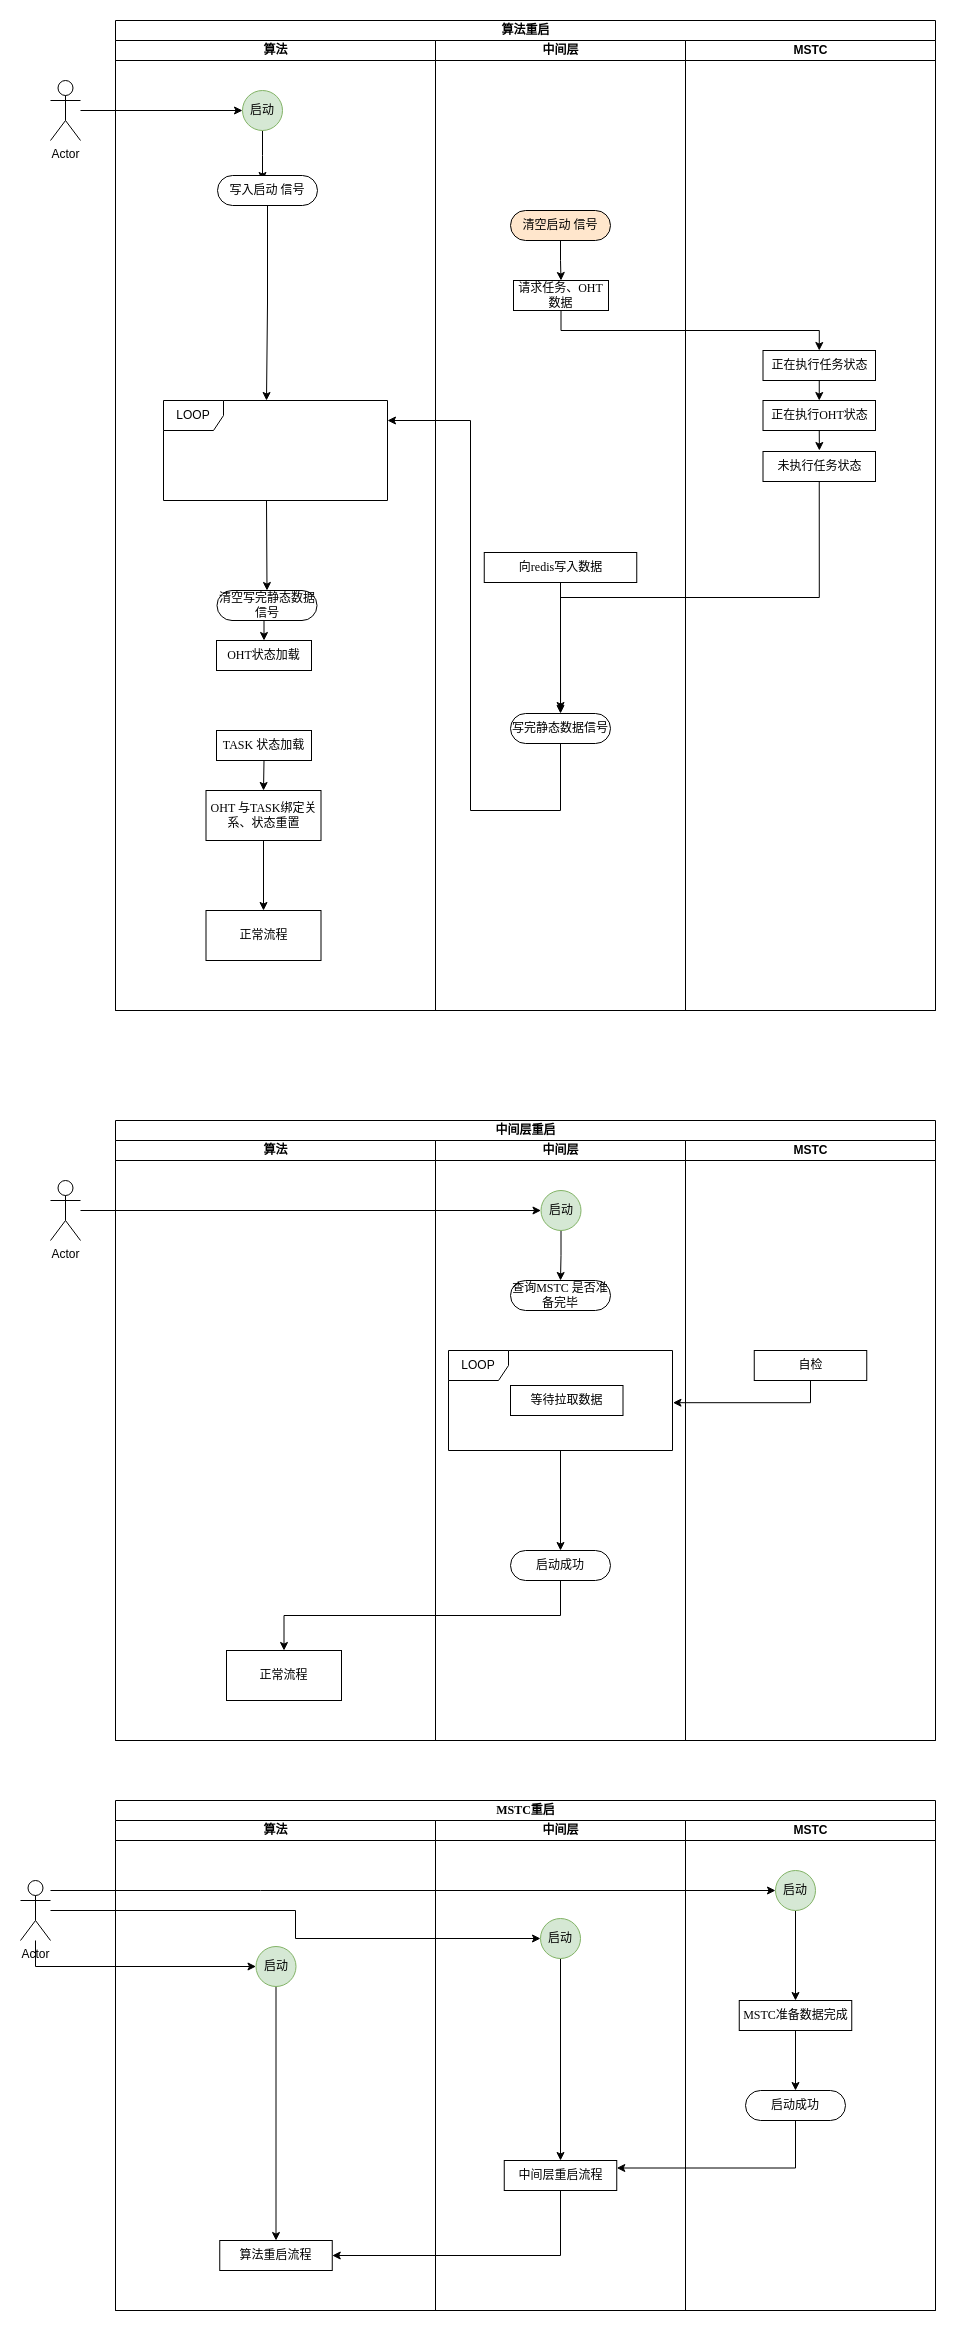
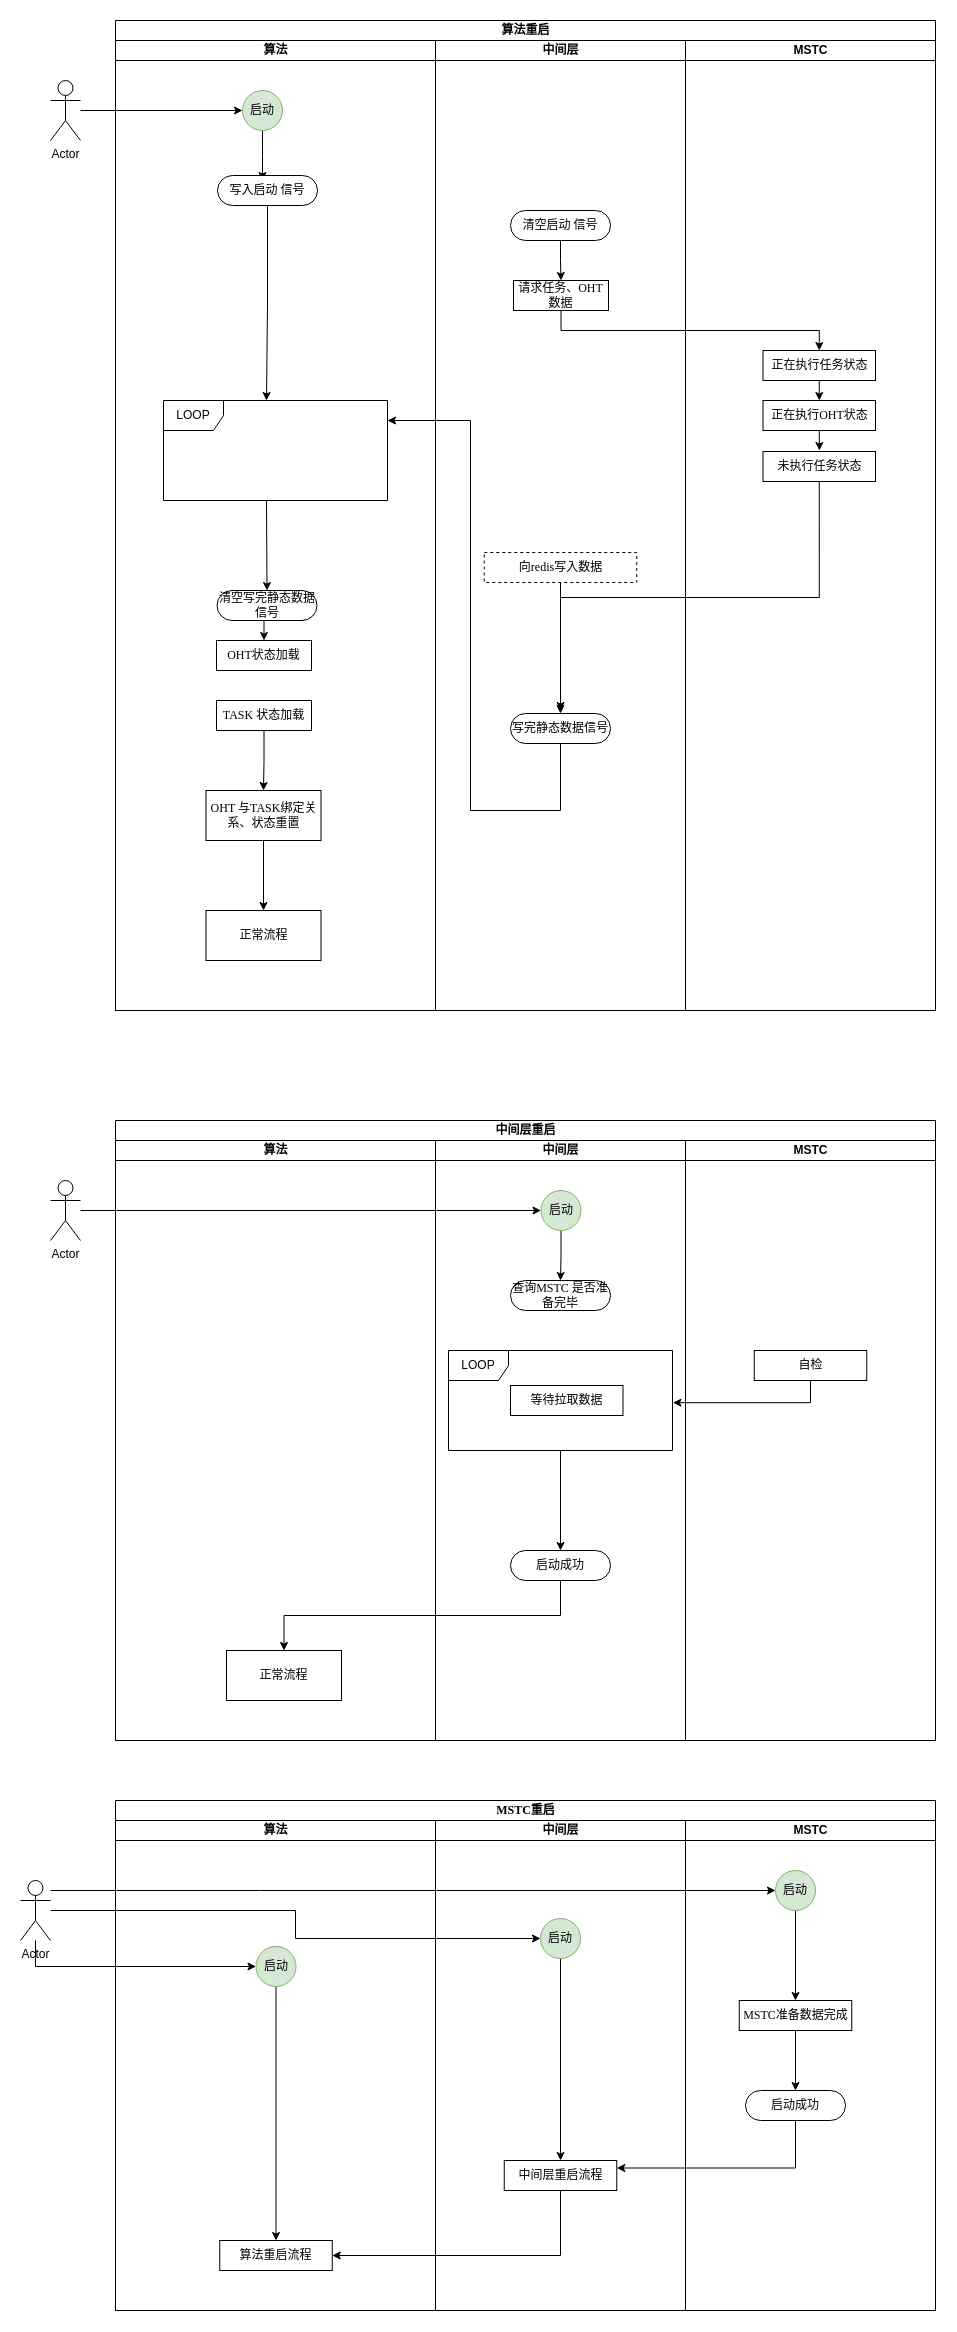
(561, 226) -> (561, 226)
(561, 568) -> (561, 568)
(264, 746) -> (264, 716)
